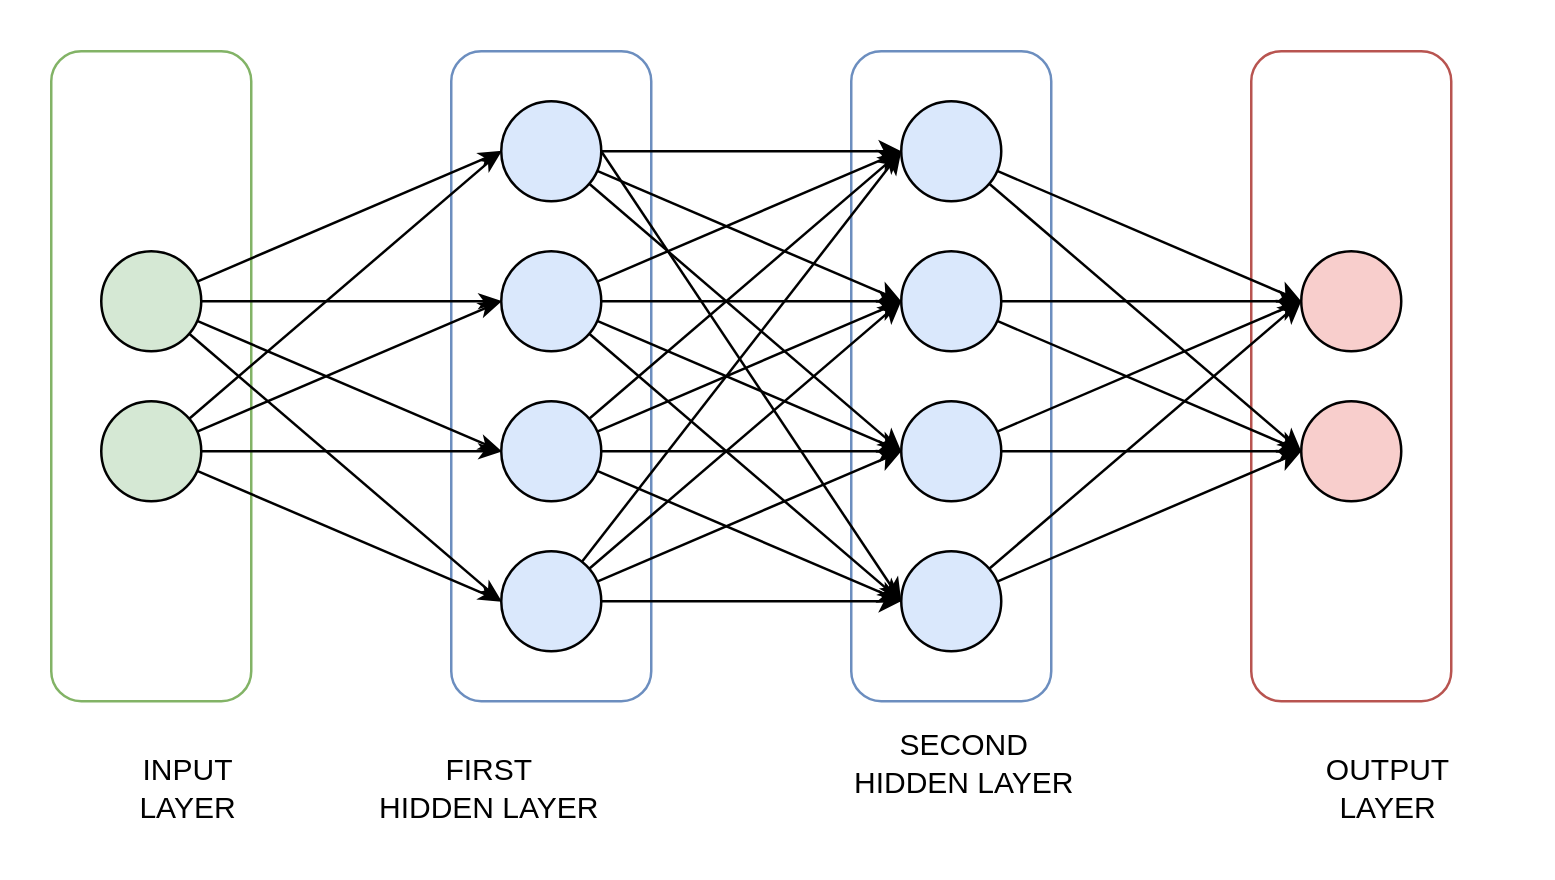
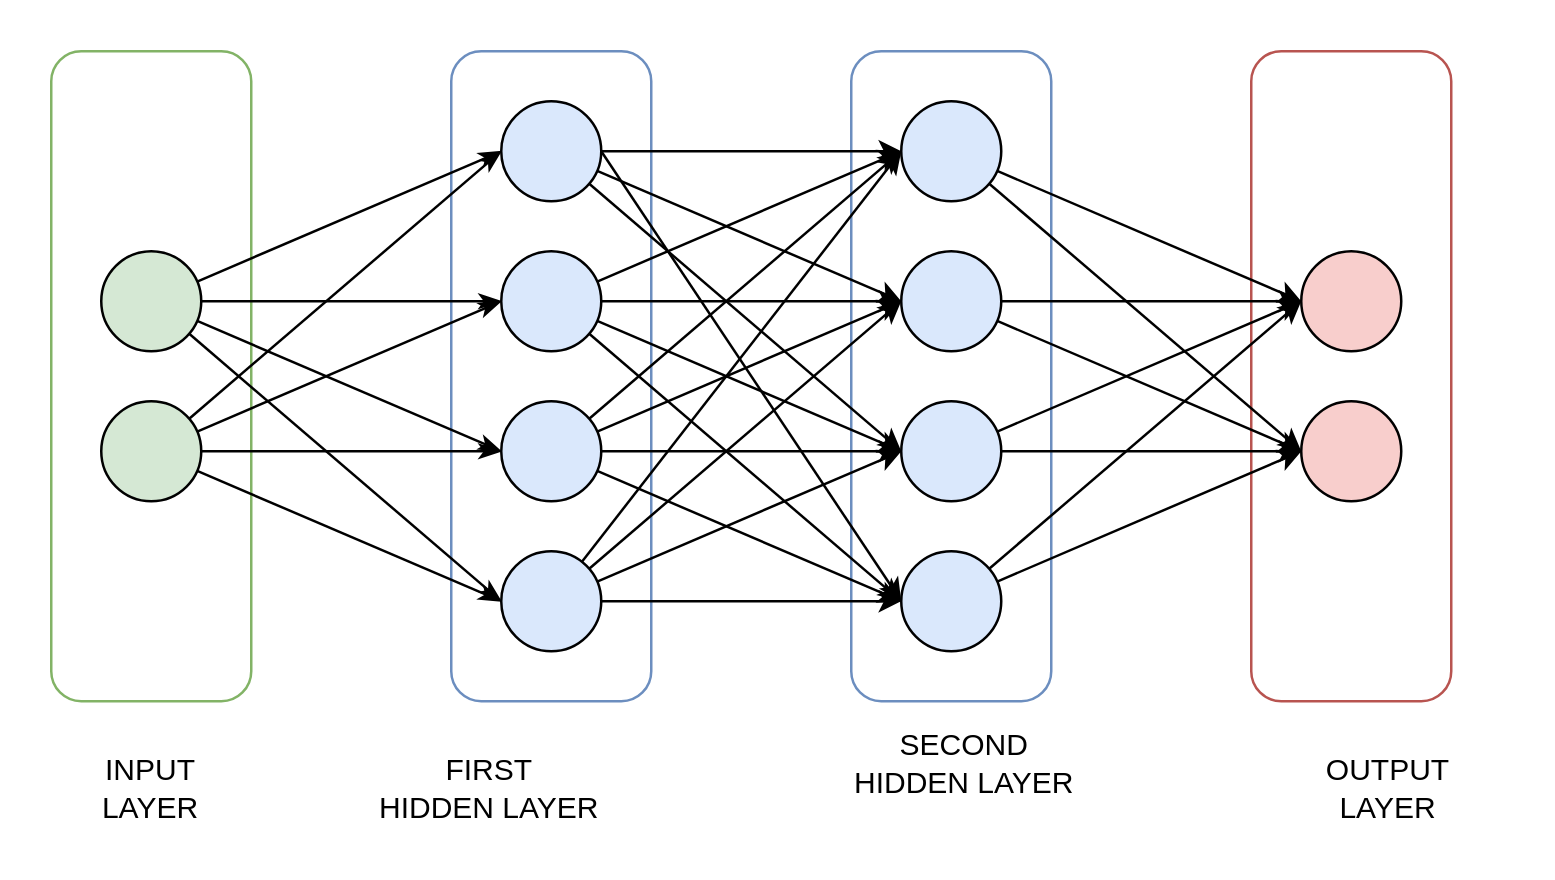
(189, 789) -> (151, 789)
